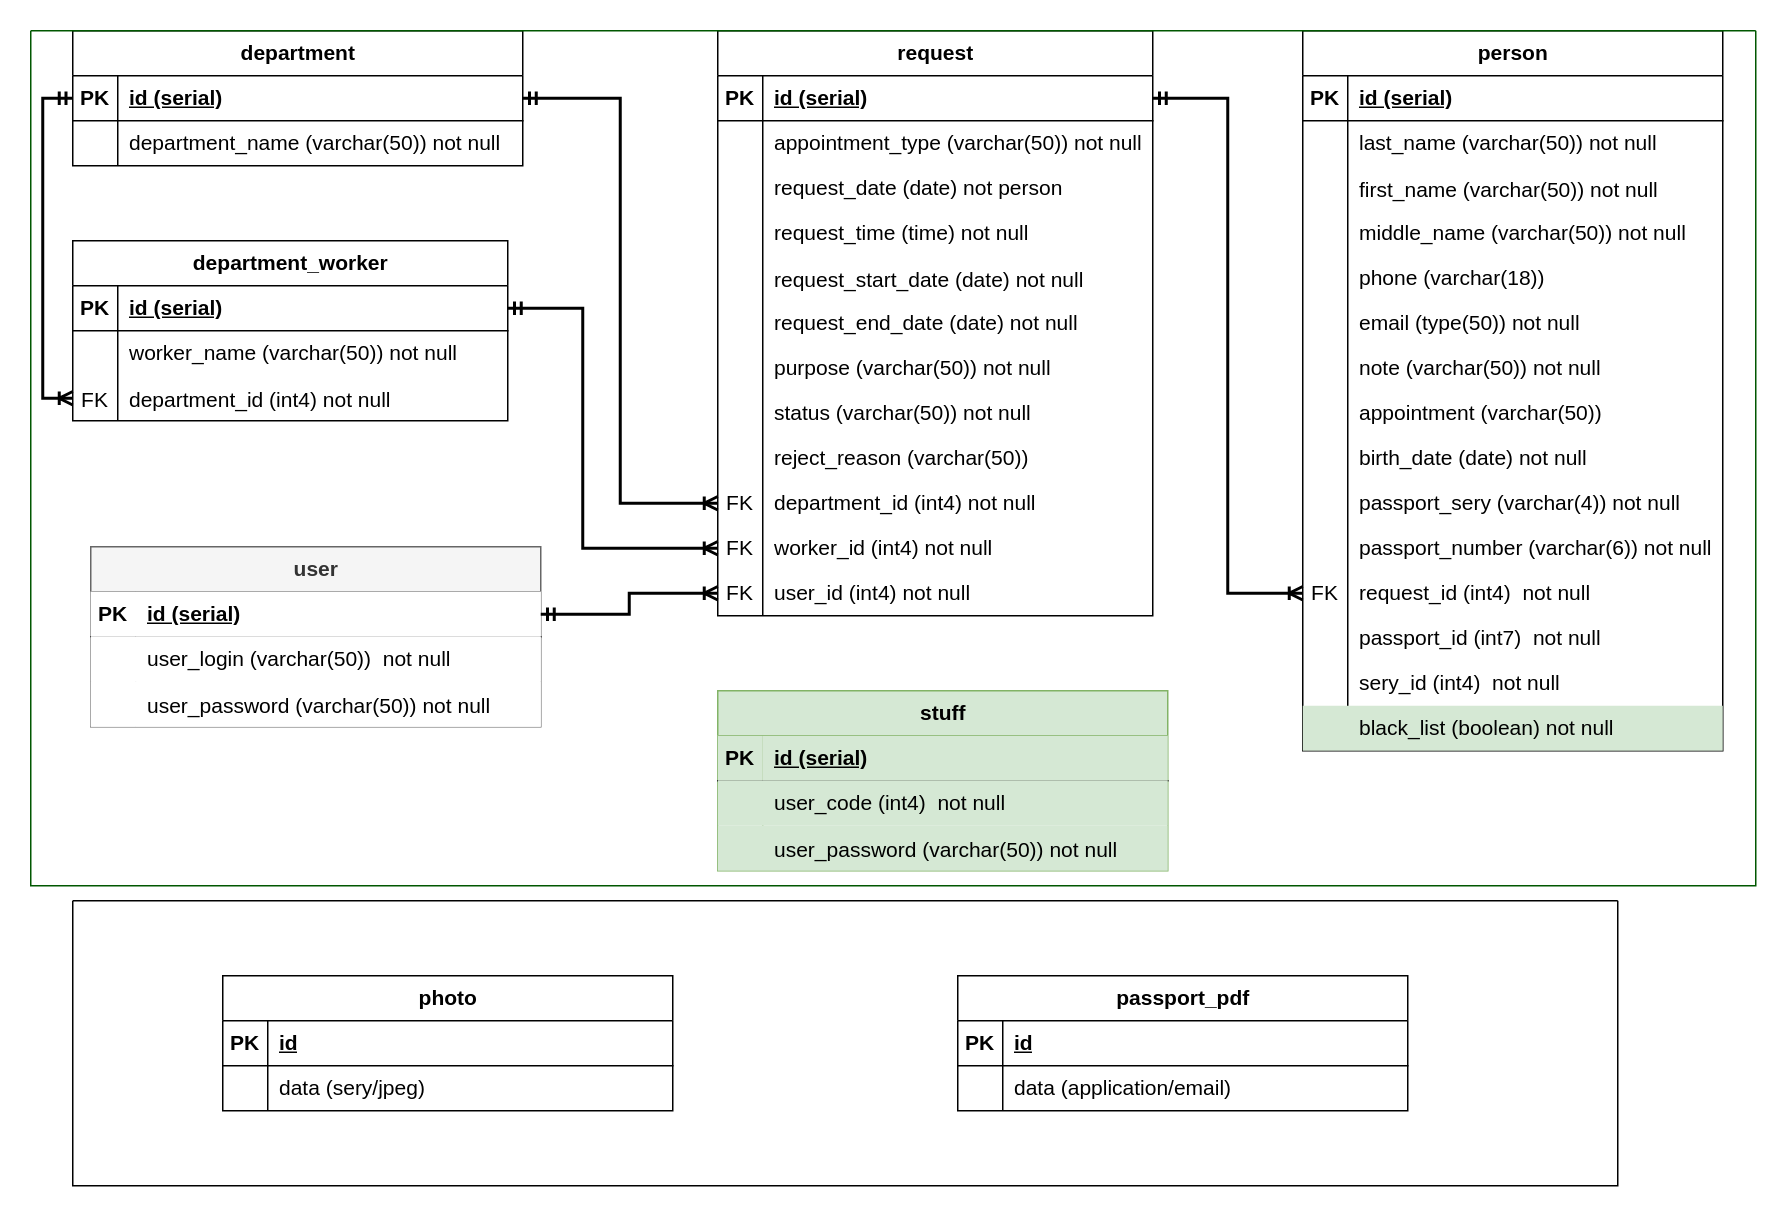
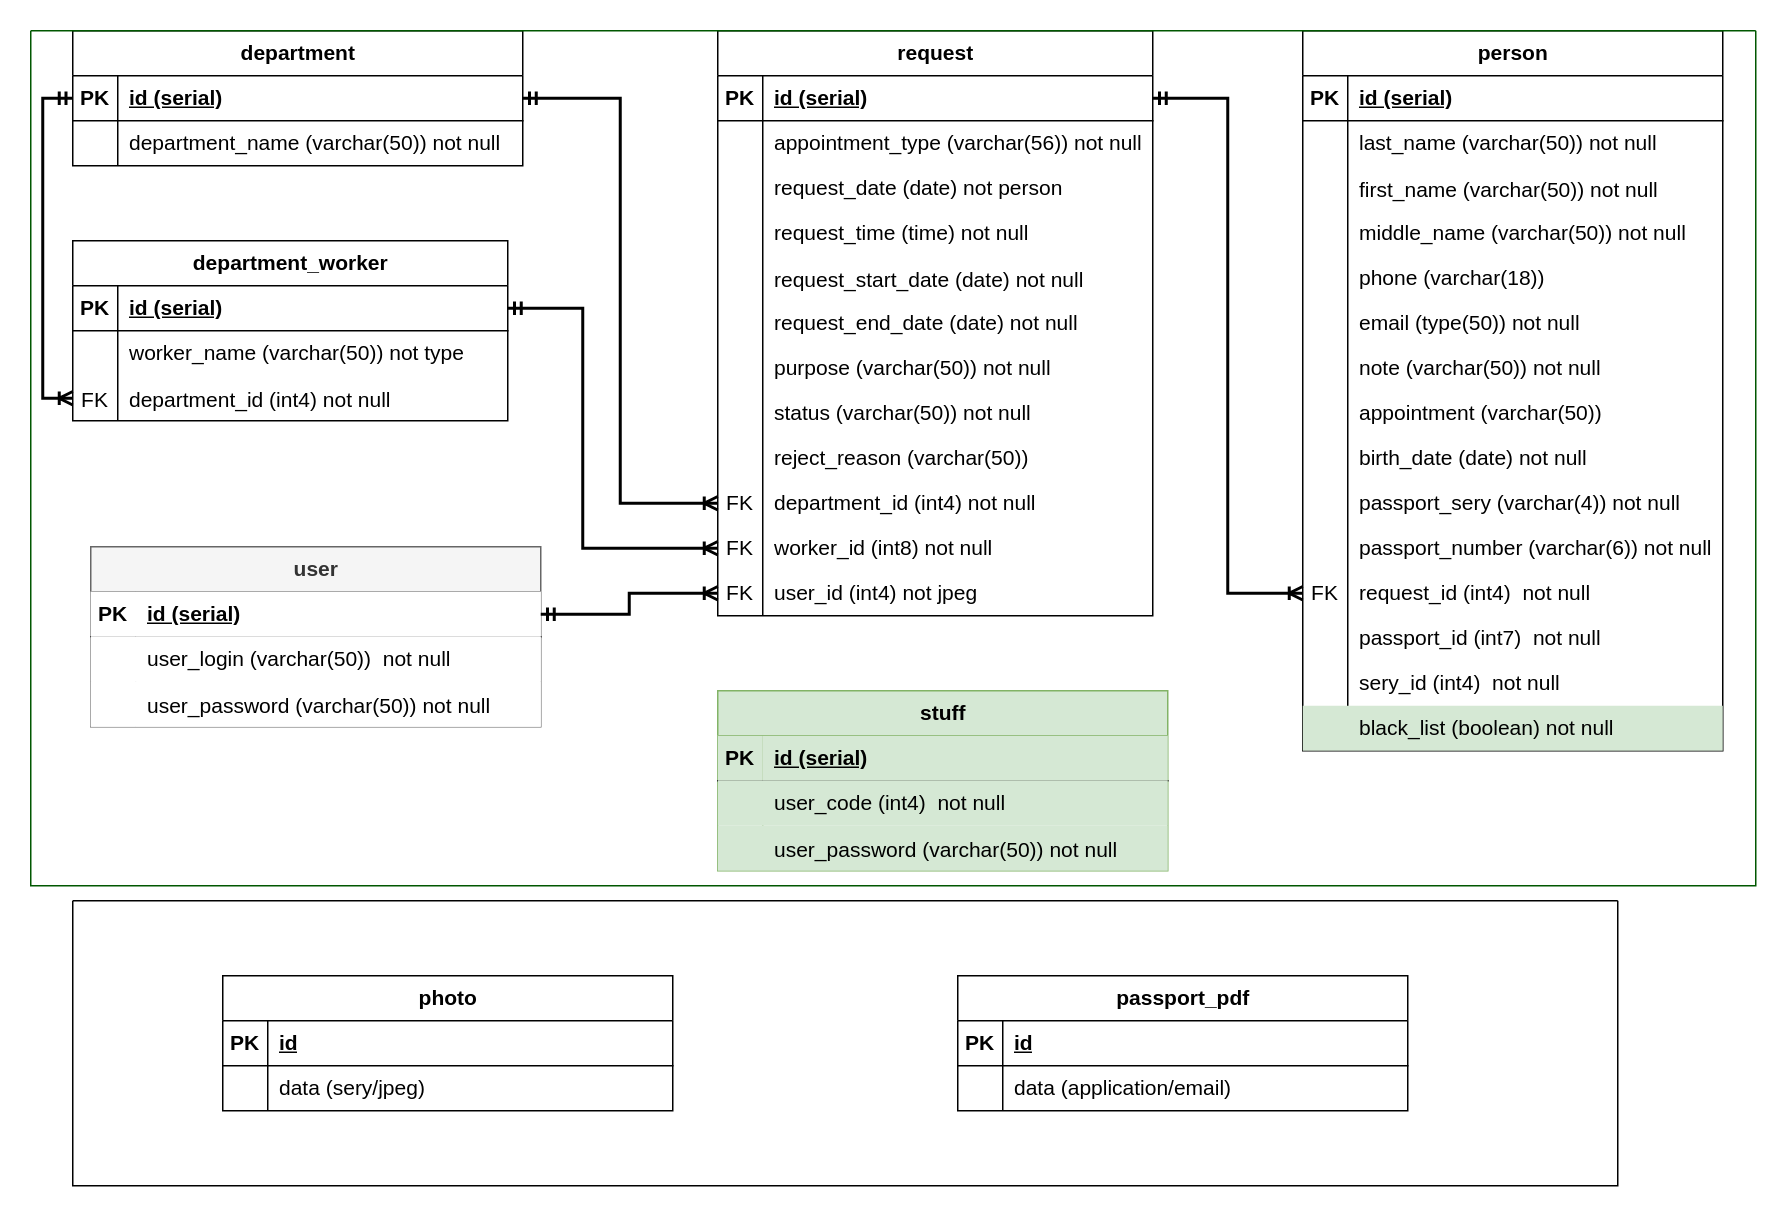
(964, 143) -> (964, 143)
(316, 353) -> (319, 353)
(903, 548) -> (903, 548)
(891, 593) -> (896, 593)
